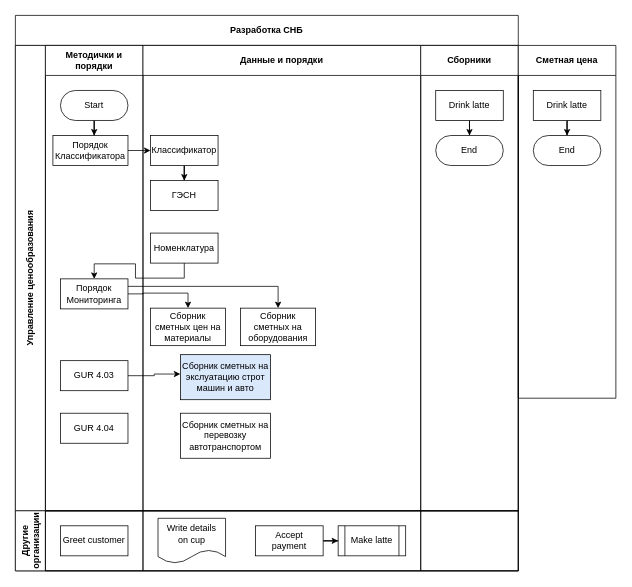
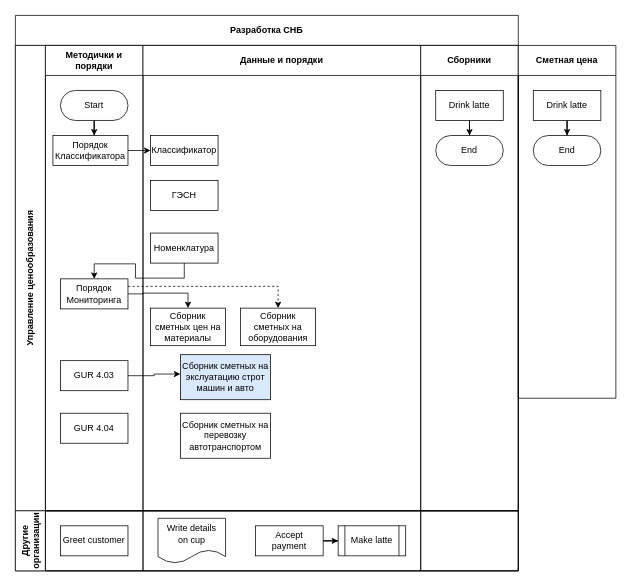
(184, 175) -> none
(211, 286) -> (211, 286)
